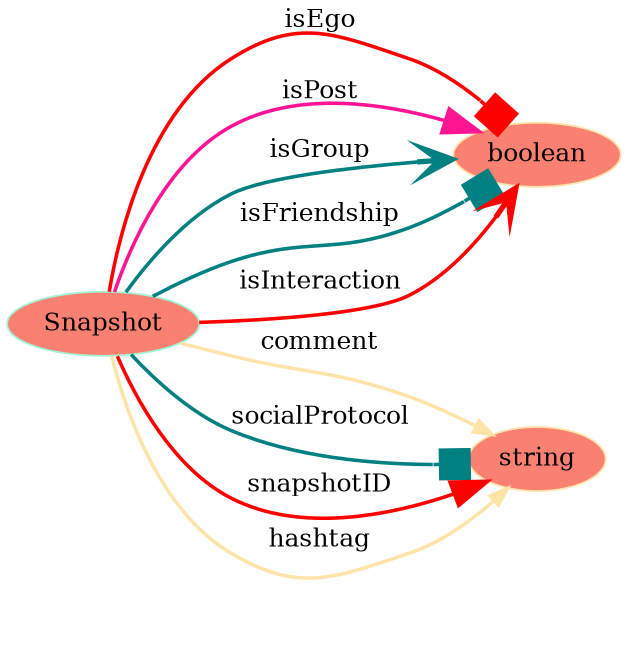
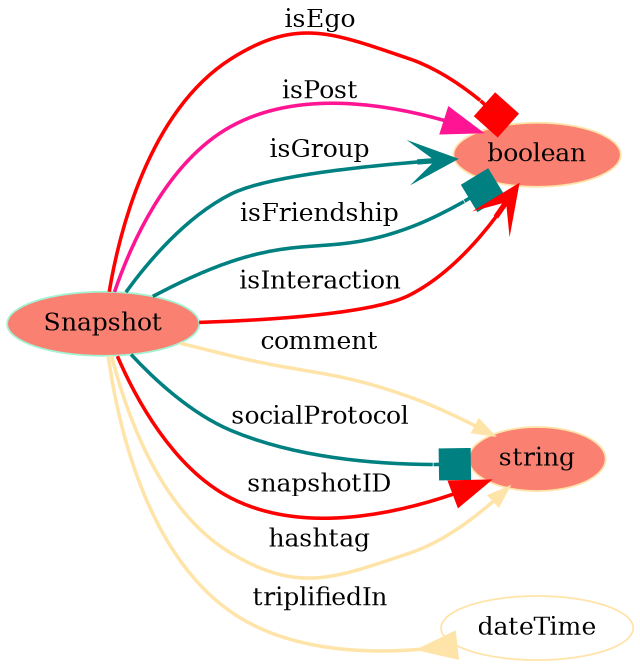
none -> (537, 628)
